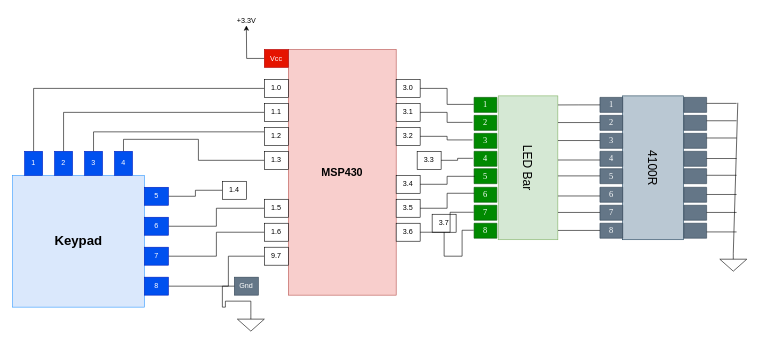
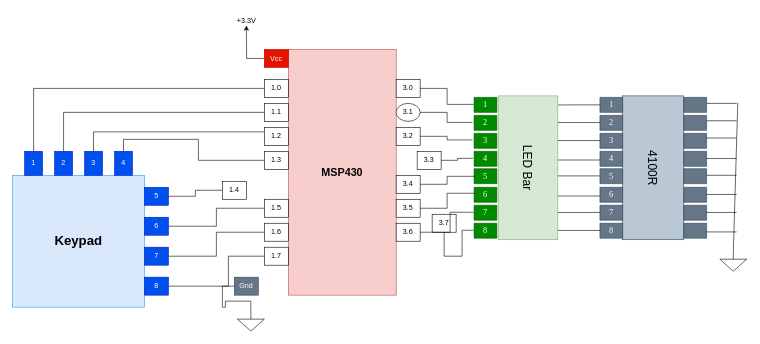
(408, 113) -> (408, 113)
(276, 257) -> (276, 257)
